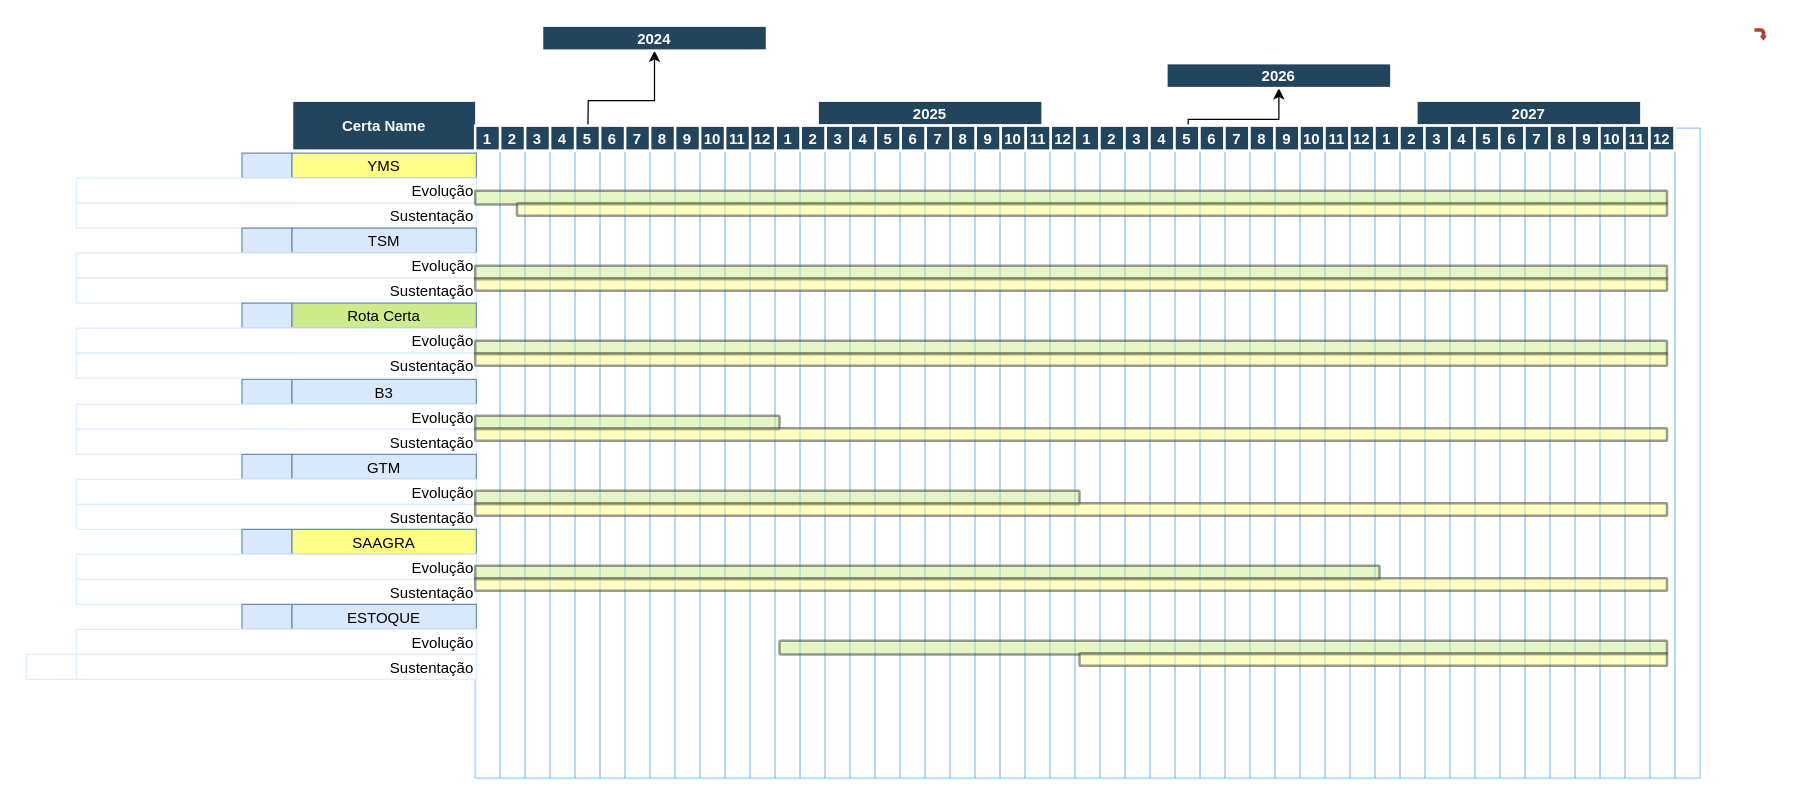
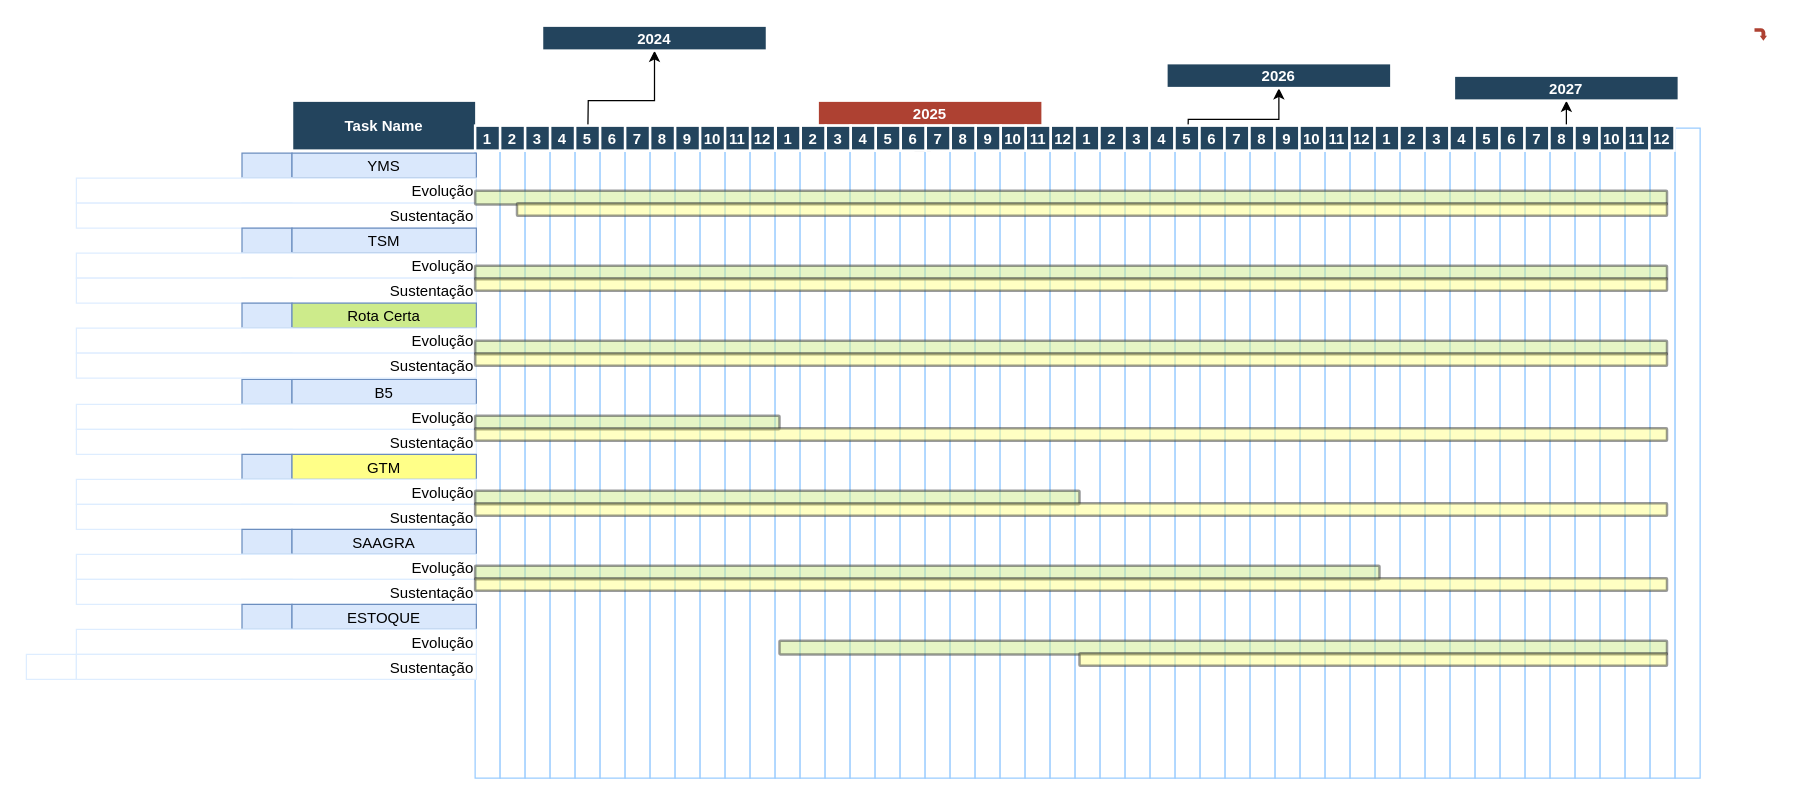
(930, 113) -> (930, 113)
(1529, 113) -> (1566, 88)
(383, 126) -> (383, 126)
(384, 166) -> (384, 166)
(383, 393) -> (383, 393)
(384, 467) -> (384, 467)
(384, 542) -> (384, 542)
